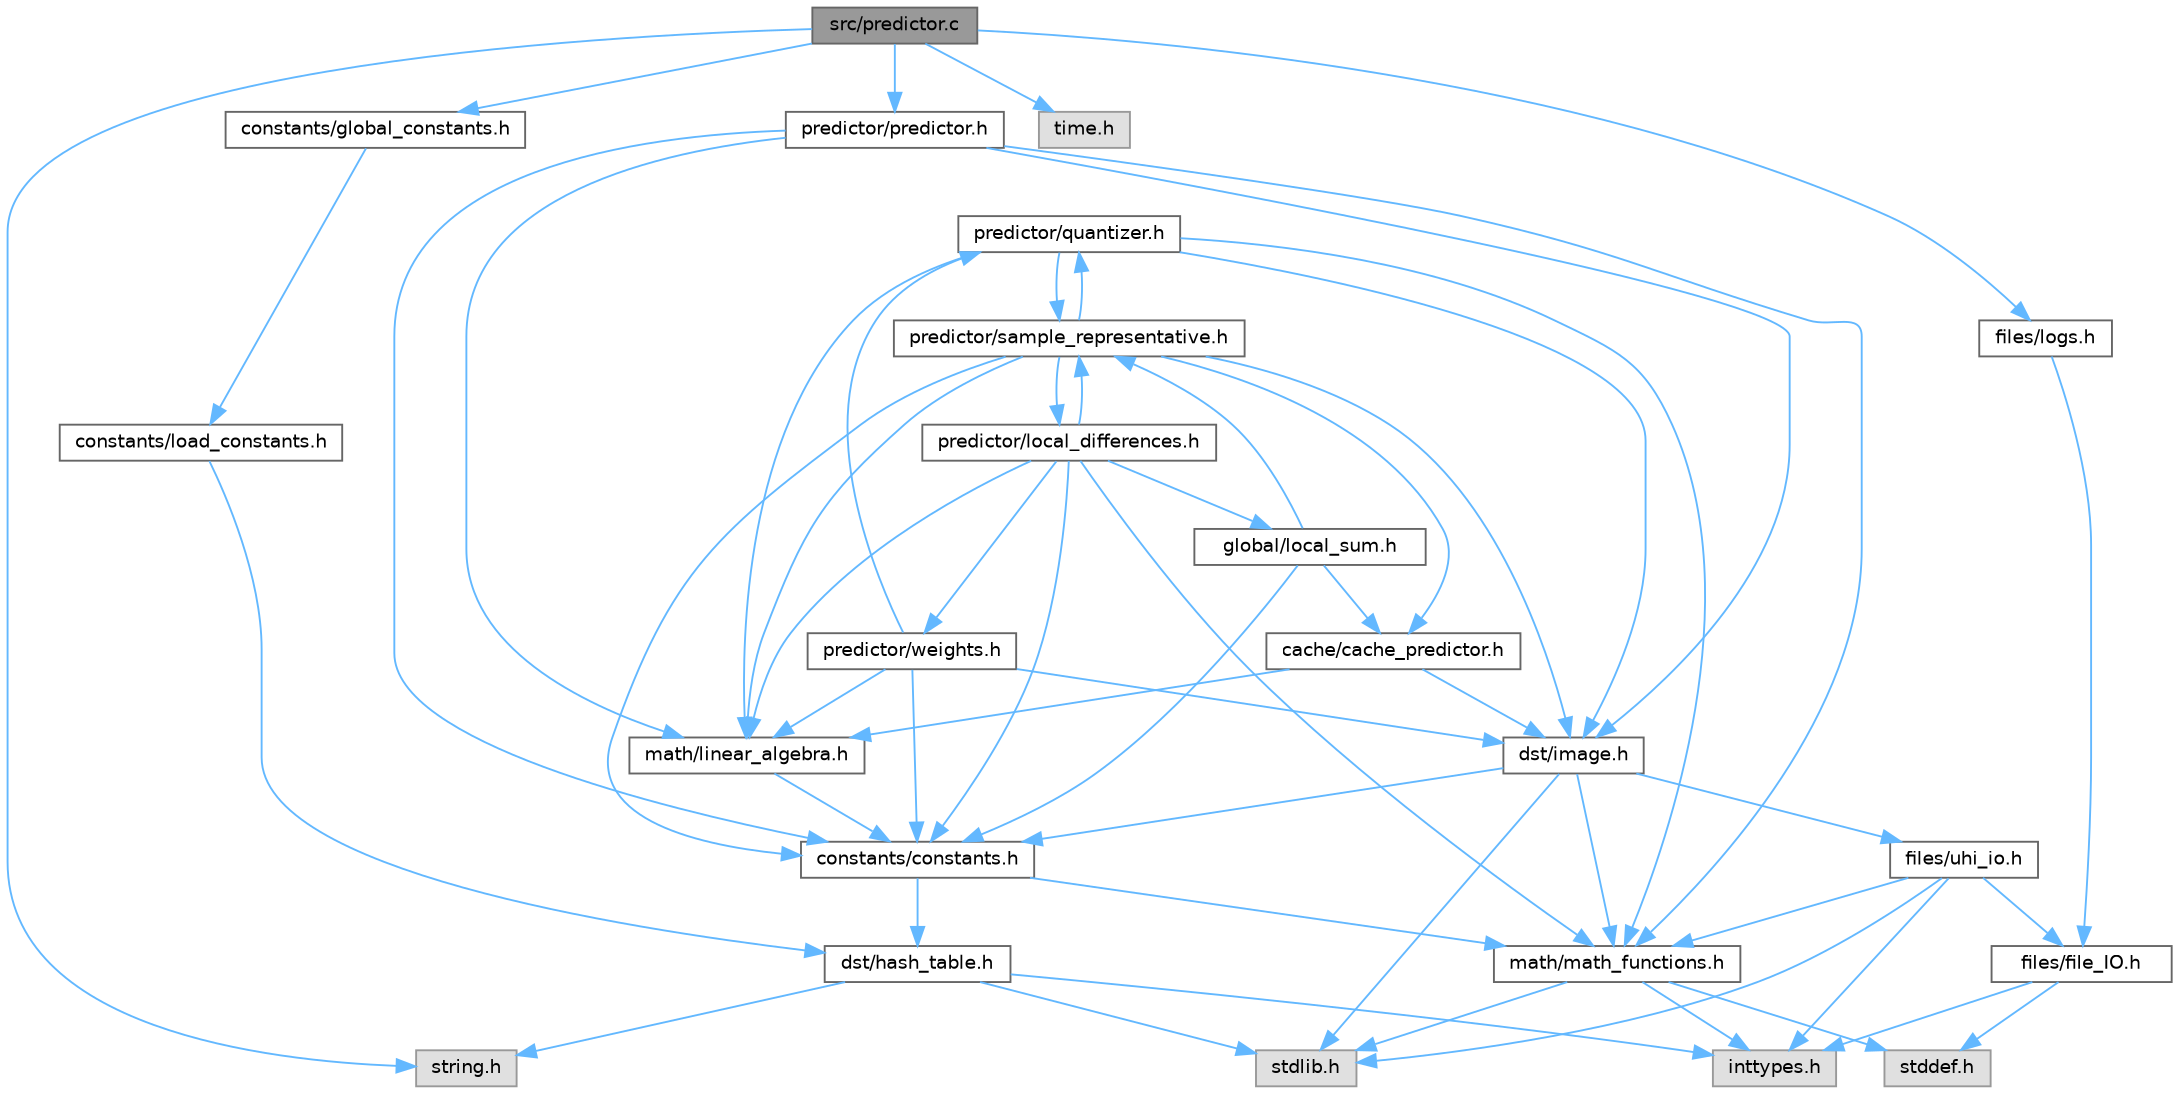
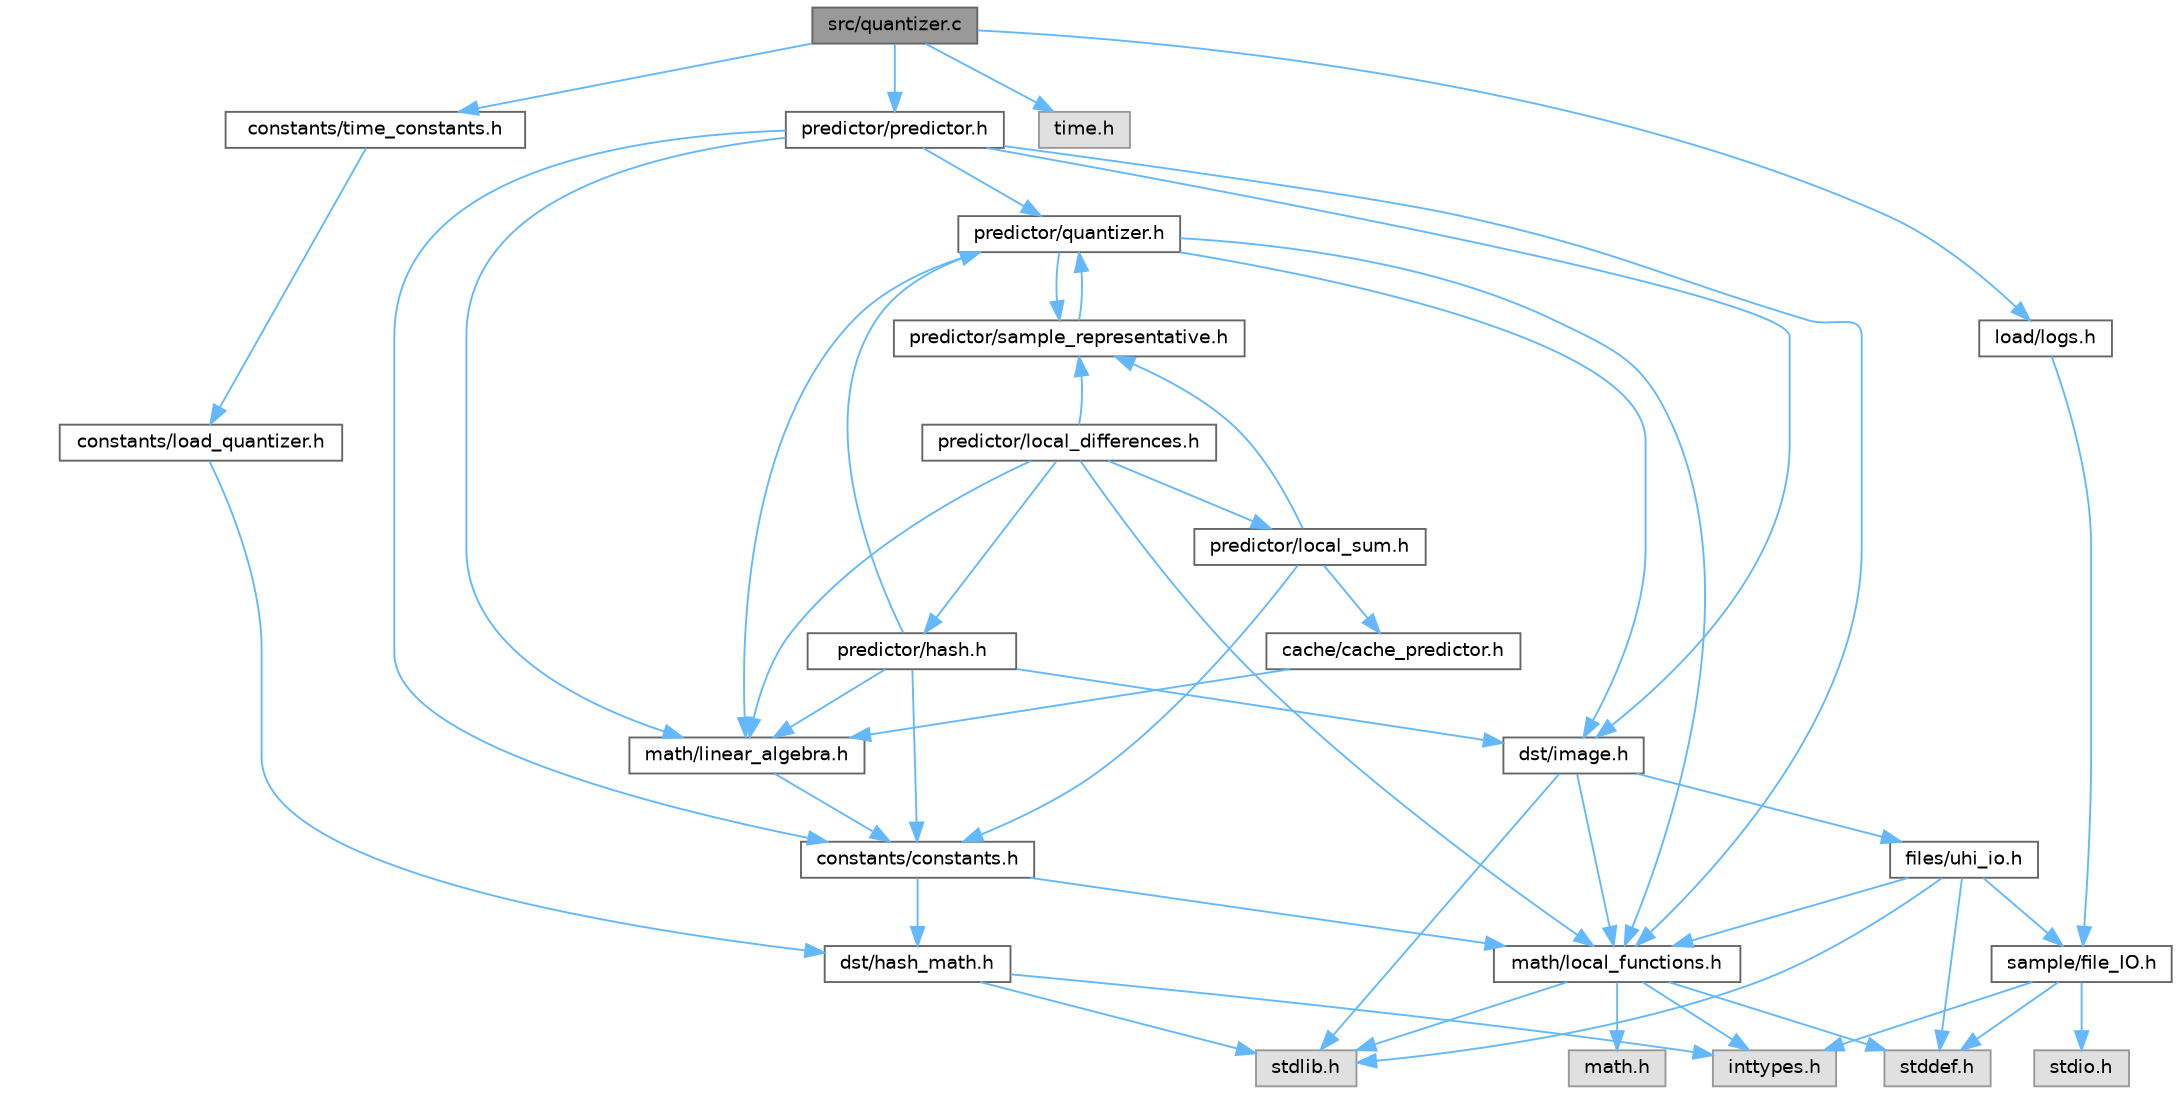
(895, 26) -> (895, 26)
(375, 130) -> (375, 130)
none -> (973, 177)
(2046, 338) -> (2046, 338)
(1057, 381) -> none
(1360, 441) -> none
(201, 443) -> (201, 443)
(1446, 475) -> none
(832, 498) -> none
(1310, 547) -> (1310, 547)
(683, 588) -> none
(912, 651) -> (912, 651)
(1038, 655) -> none
(1475, 698) -> none
(1272, 804) -> none
(1876, 957) -> (1952, 955)
(918, 964) -> (918, 964)
(1617, 964) -> (1617, 964)
(2082, 964) -> (2082, 964)
(466, 1068) -> none
none -> (1617, 1068)
none -> (2082, 1068)
